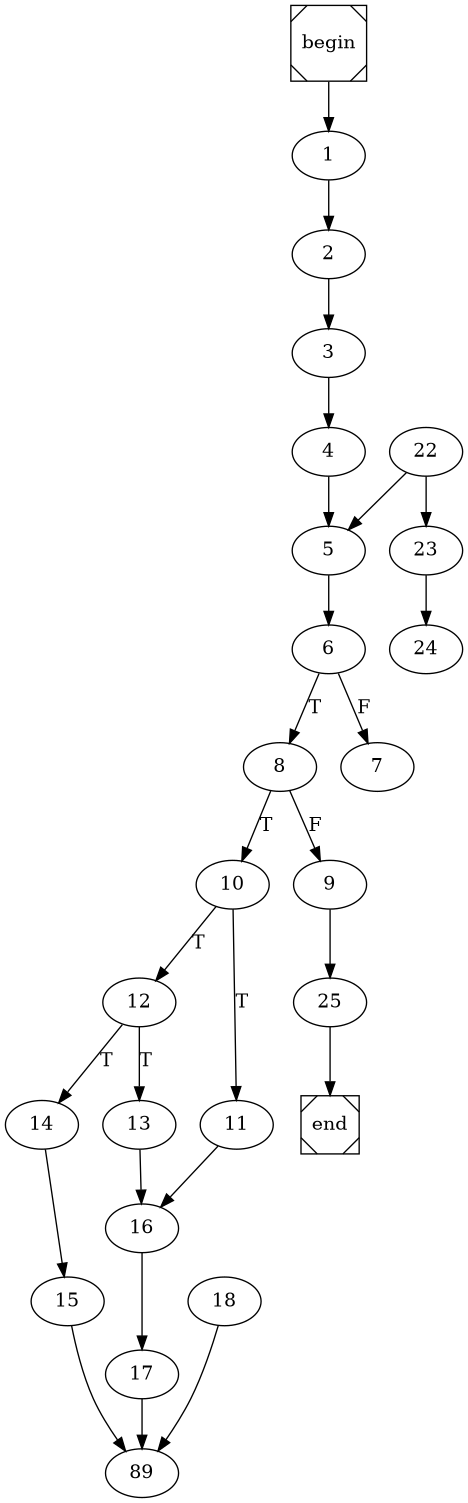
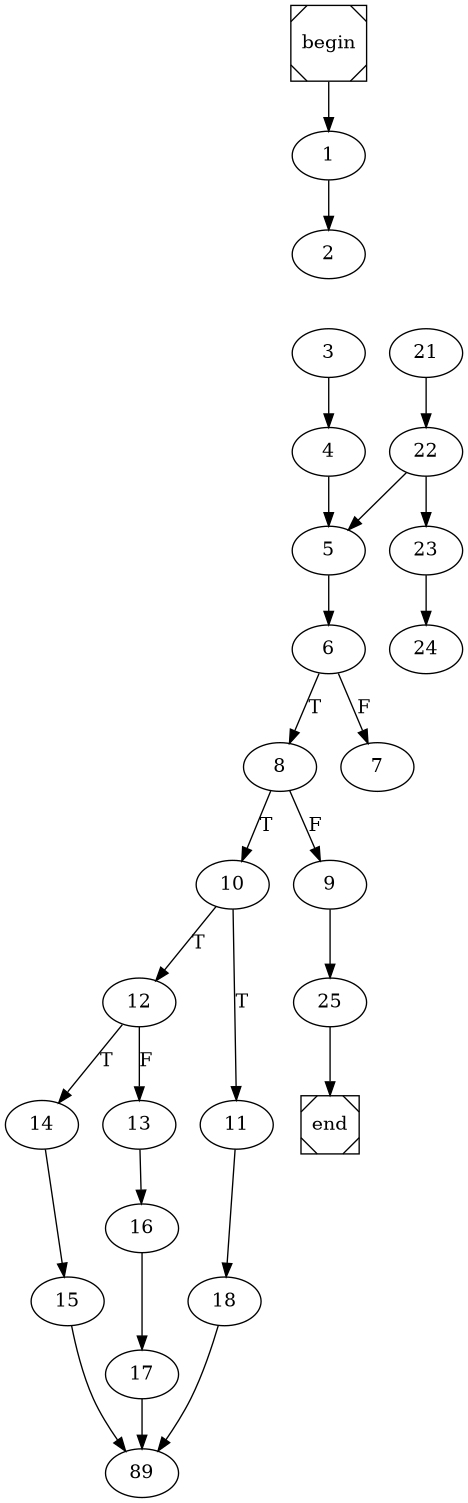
(329, 297) -> none
none -> (426, 353)
(146, 1061) -> (146, 1061)
(194, 1171) -> (231, 1206)
